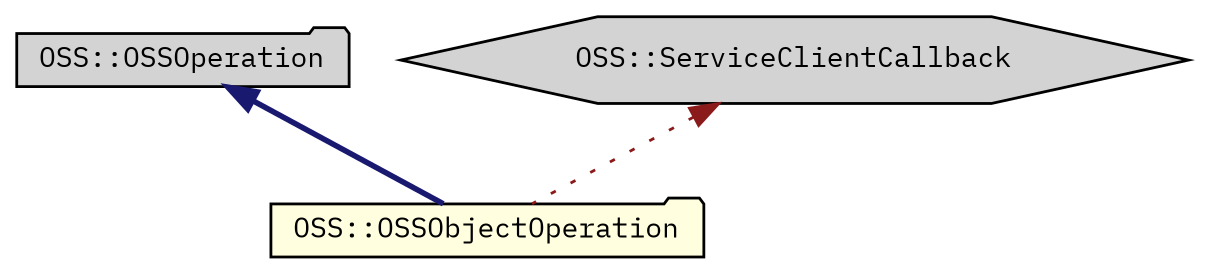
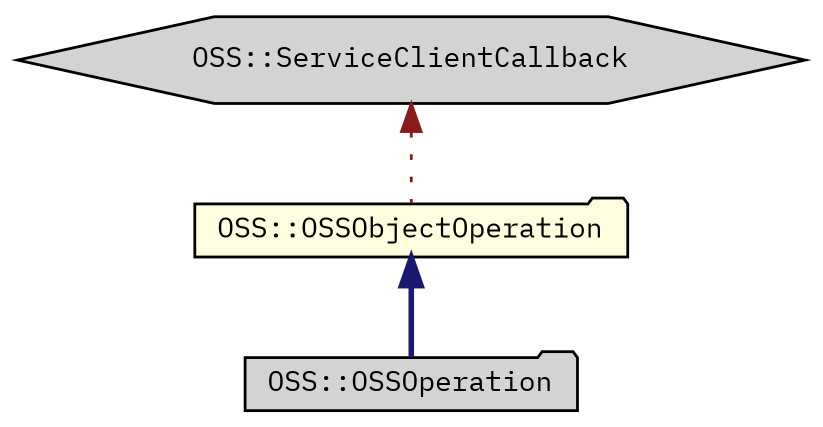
(348, 152) -> (411, 322)
